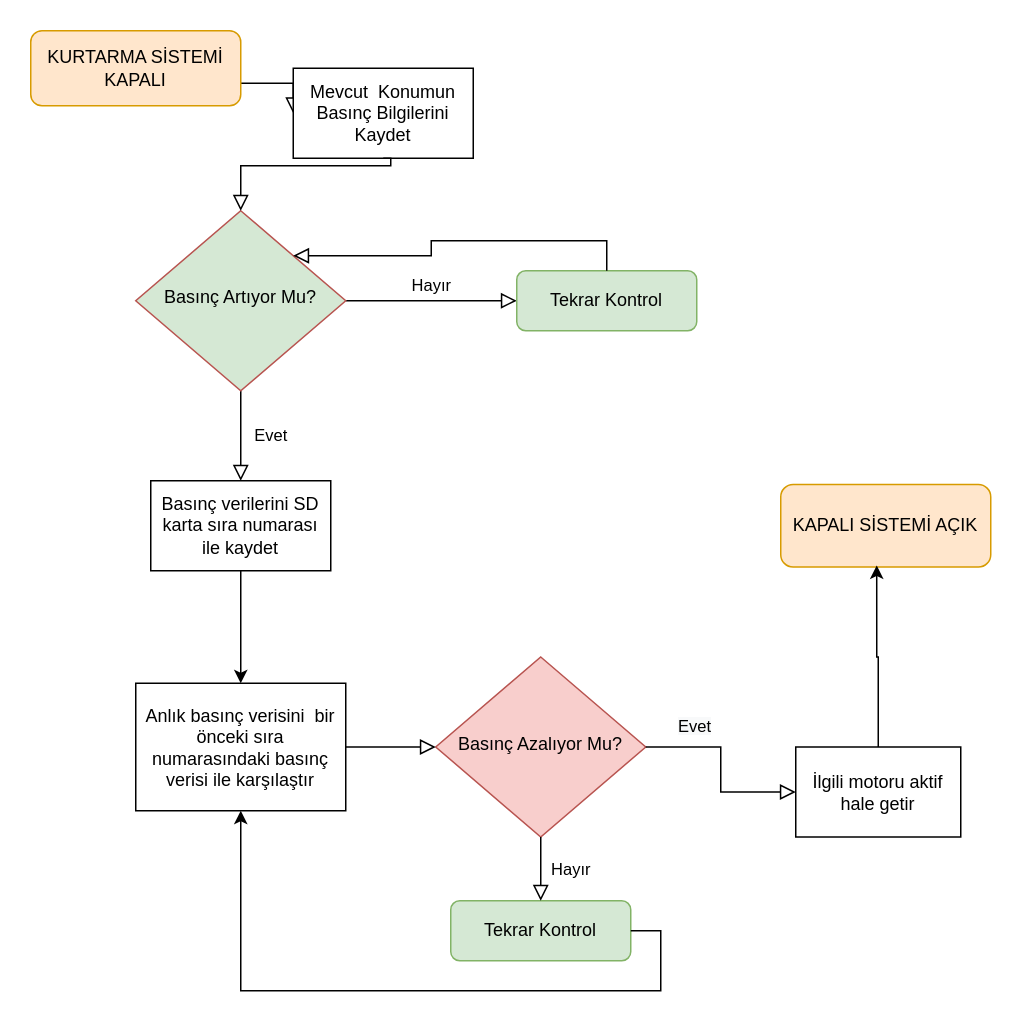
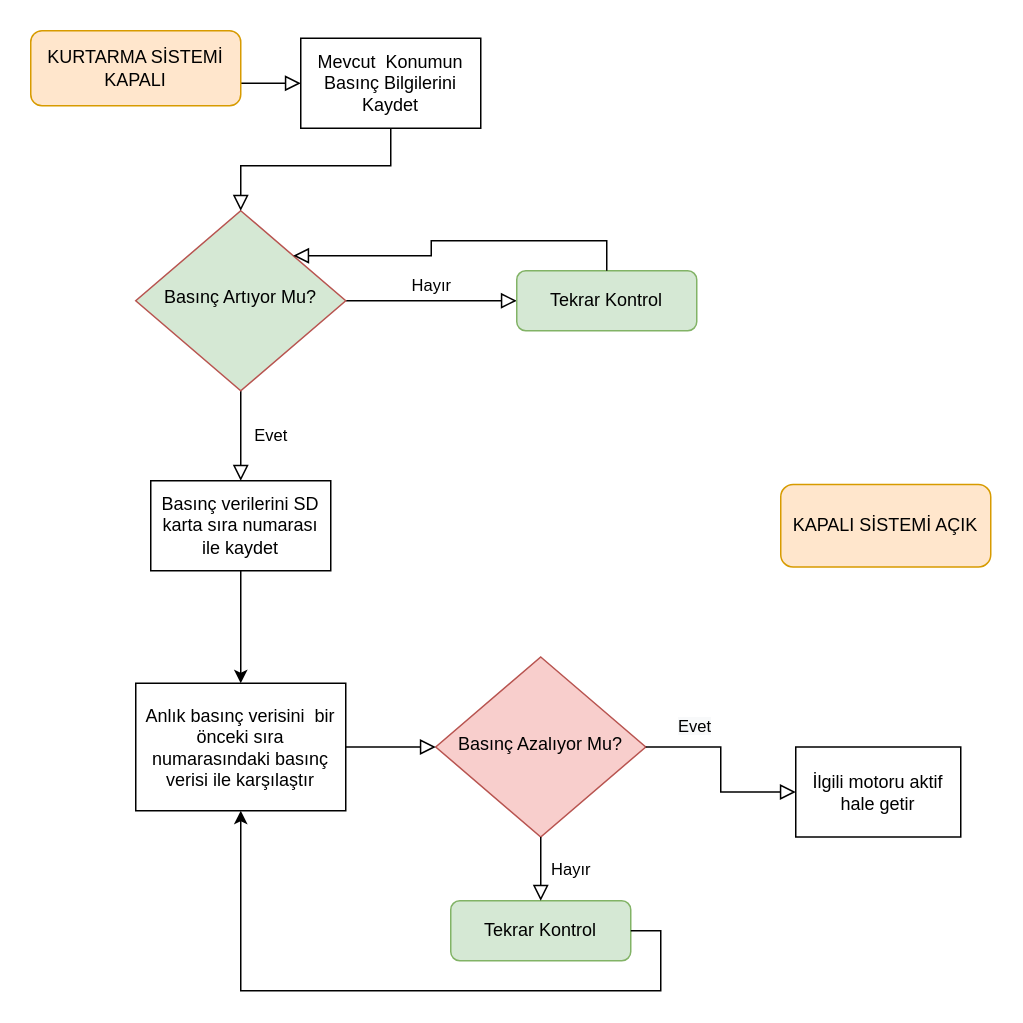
(383, 113) -> (391, 83)
(878, 661) -> none
